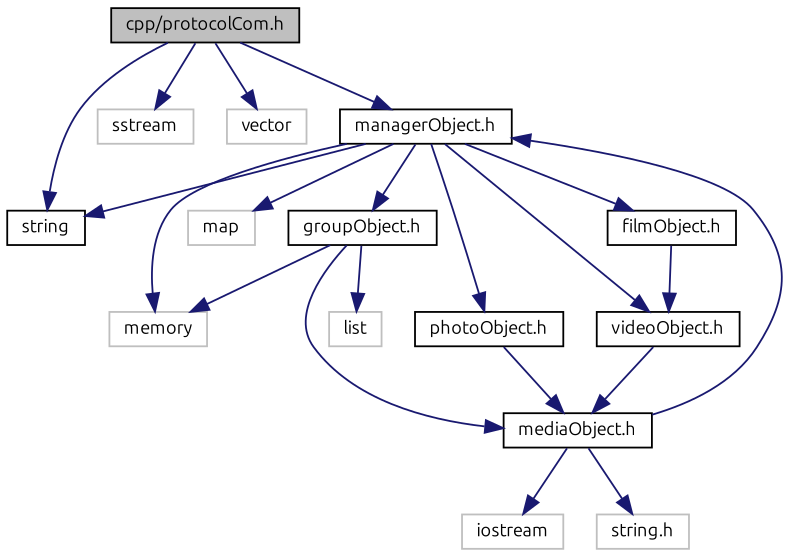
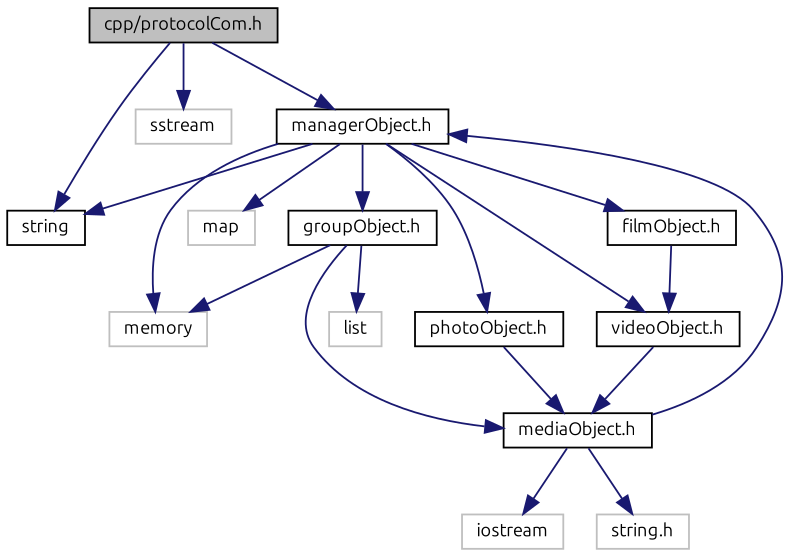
(267, 127) -> none
